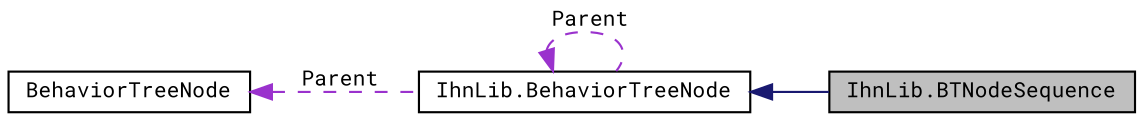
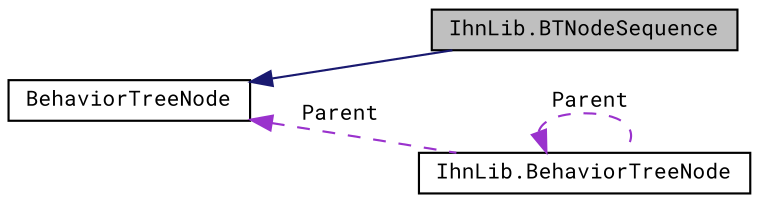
(801, 92) -> (362, 64)
